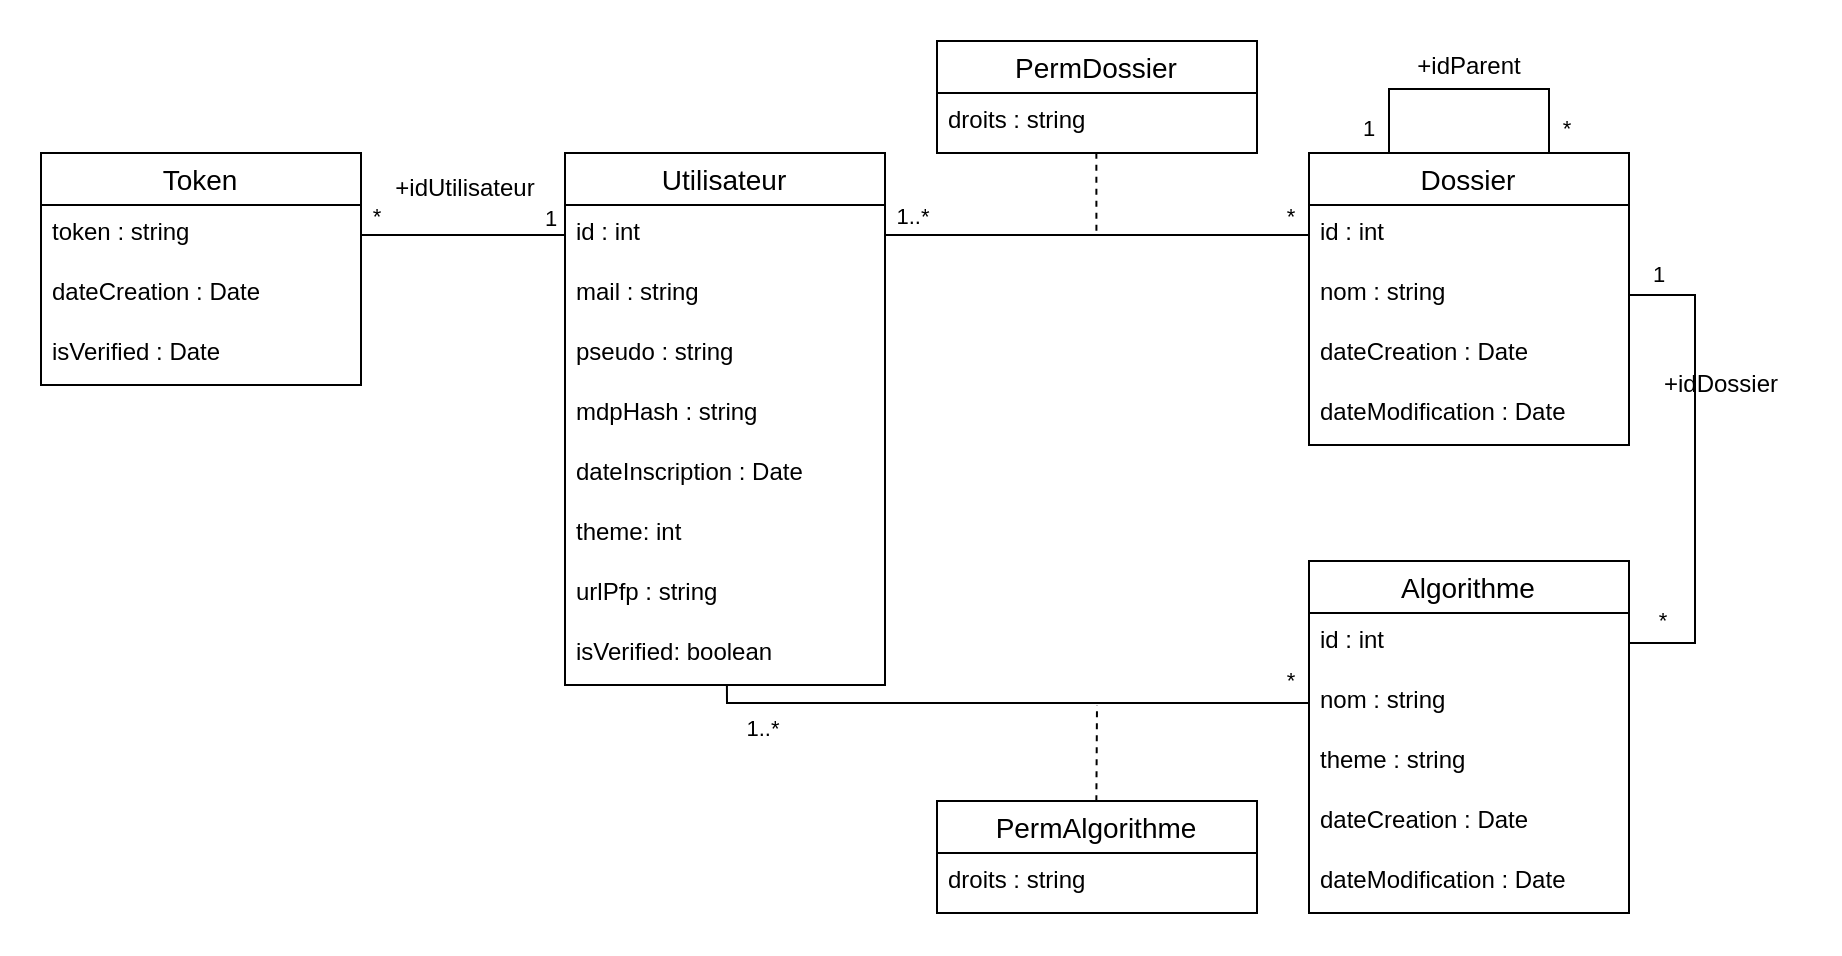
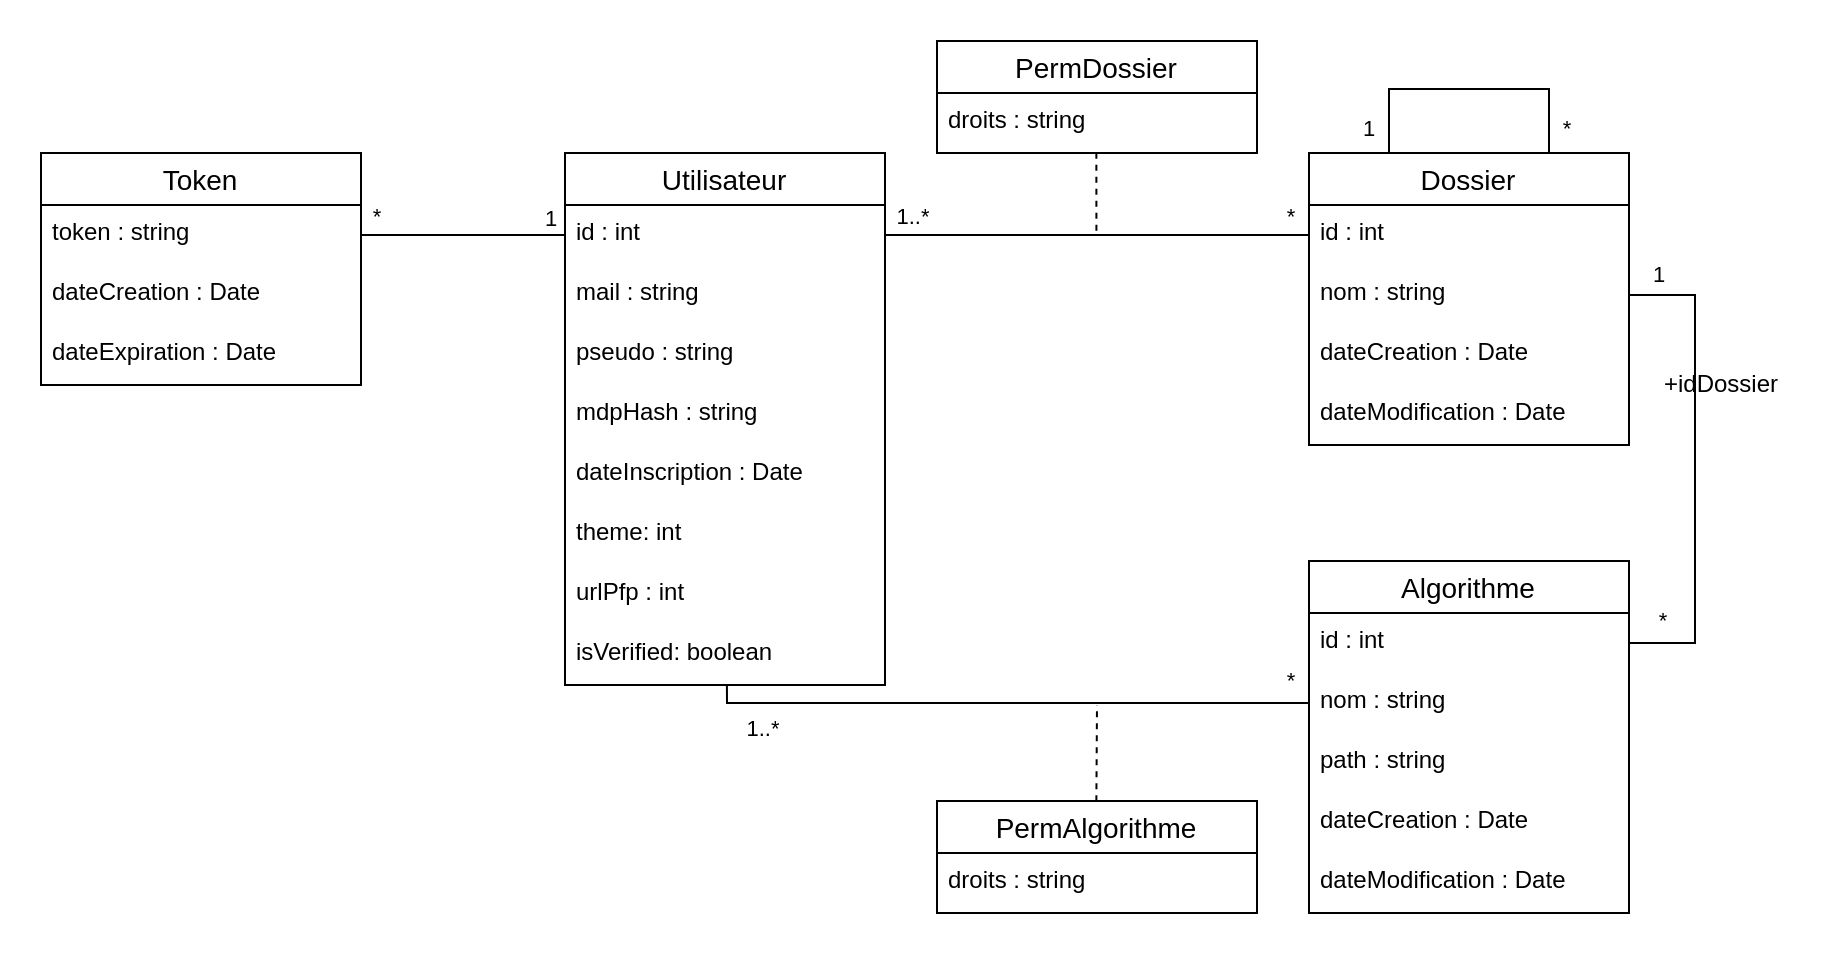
(1469, 67) -> none
(465, 189) -> none
(149, 353) -> (179, 353)
(662, 593) -> (642, 593)
(1403, 761) -> (1396, 761)
